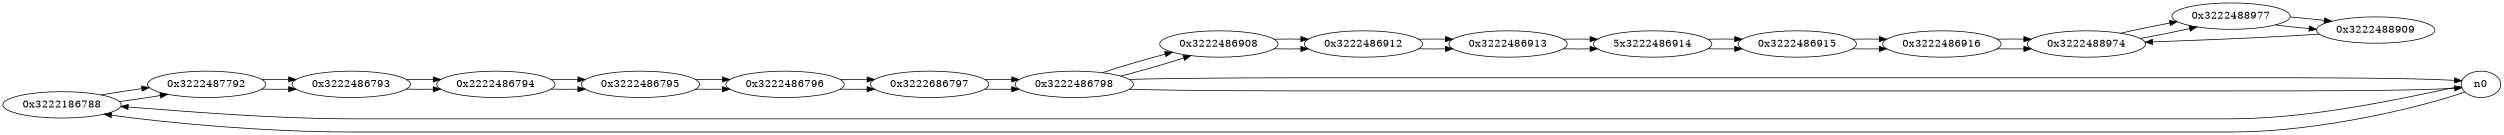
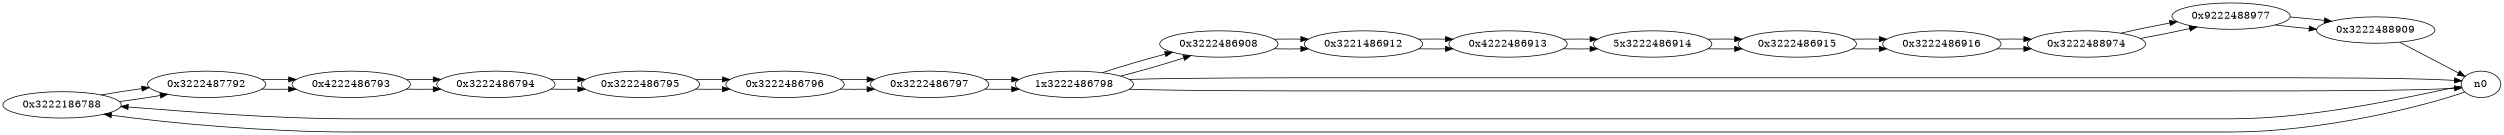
(2231, 16) -> (2231, 16)
(2236, 39) -> (2429, 58)
(1363, 44) -> (1363, 44)
(1508, 44) -> (1508, 44)
(351, 84) -> (351, 84)
(496, 84) -> (496, 84)
(930, 84) -> (930, 84)
(1074, 84) -> (1074, 84)
